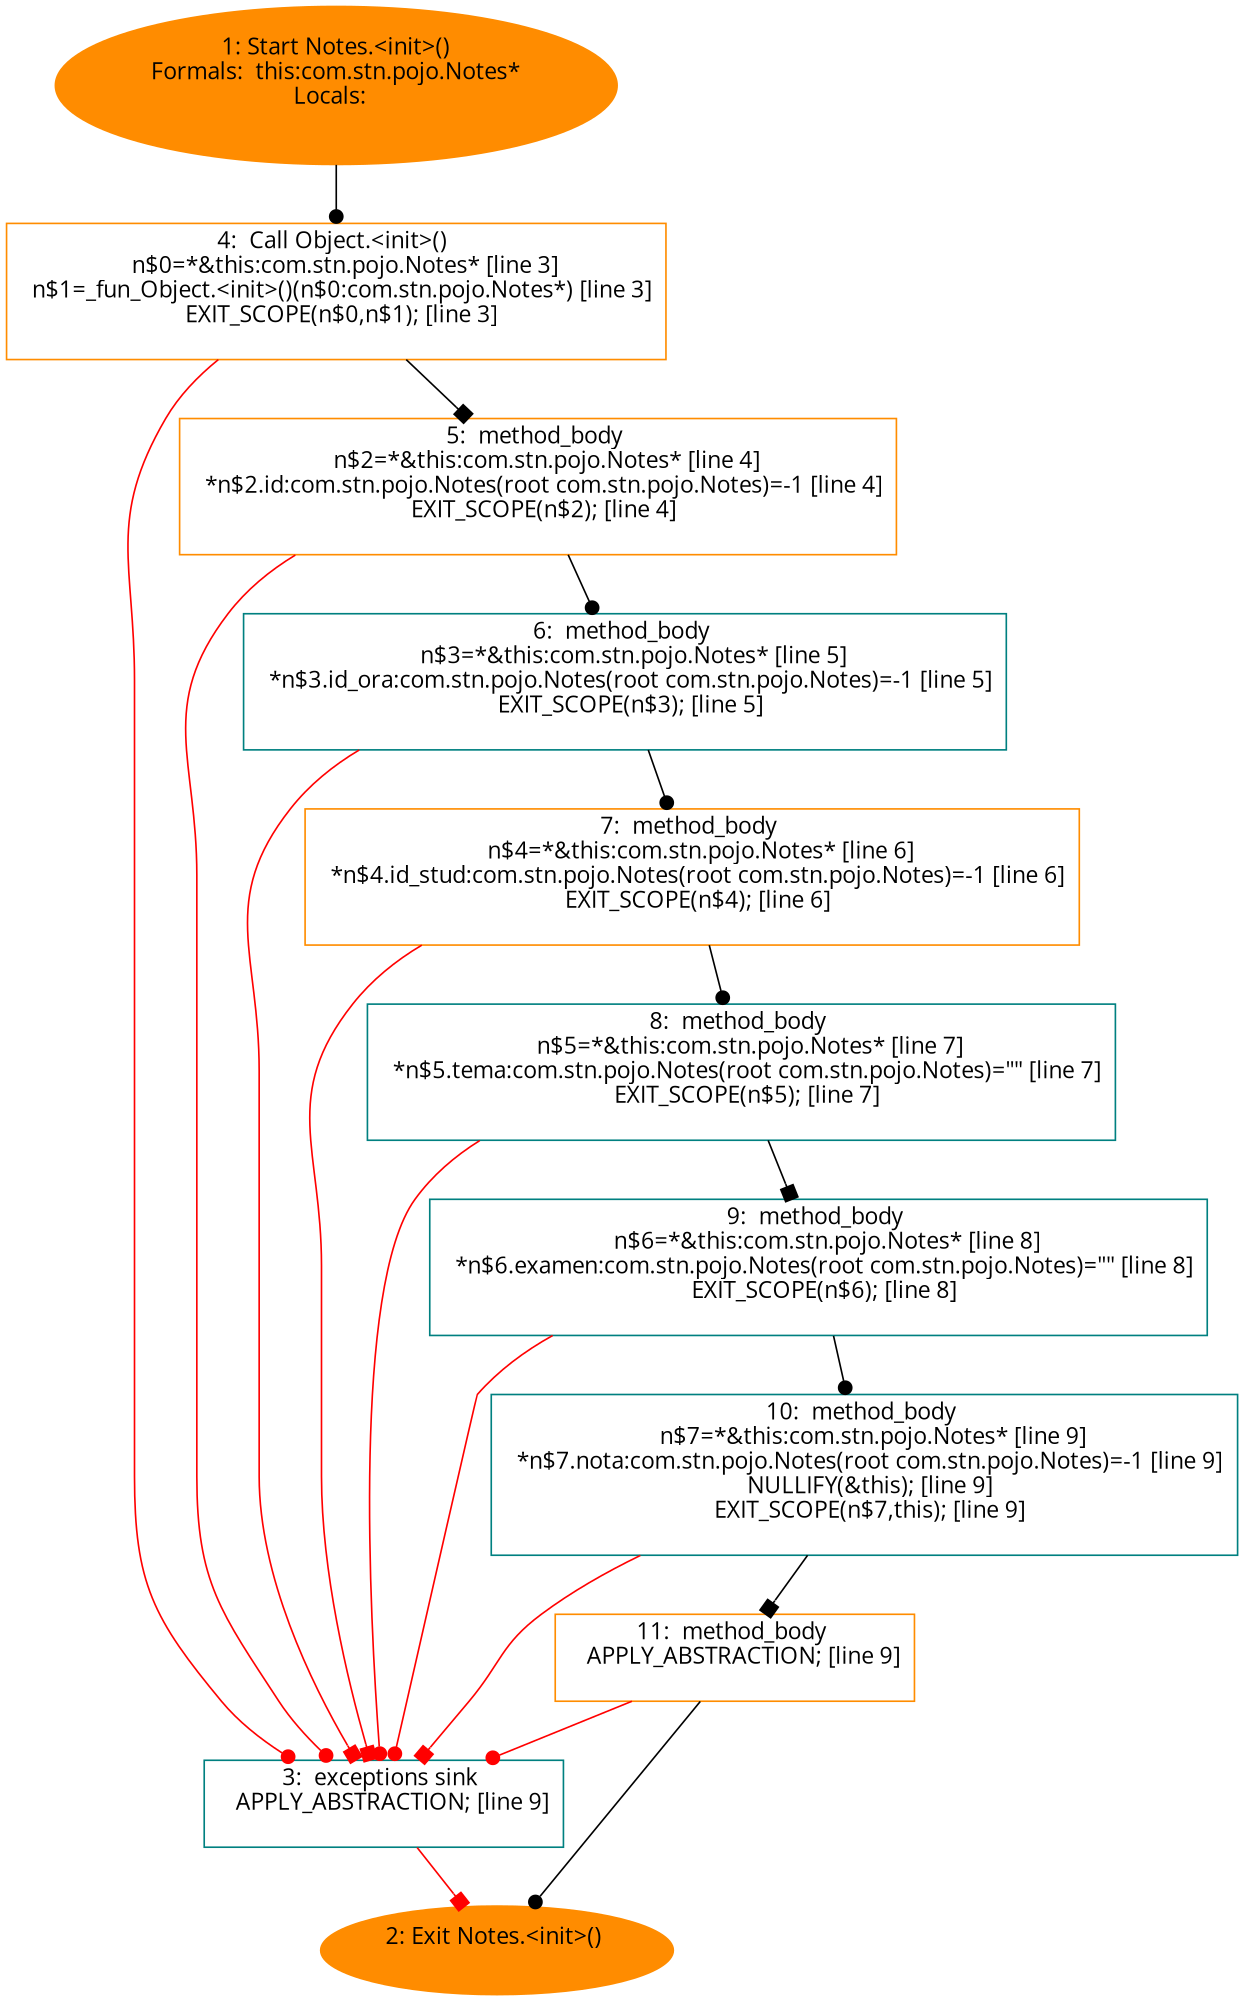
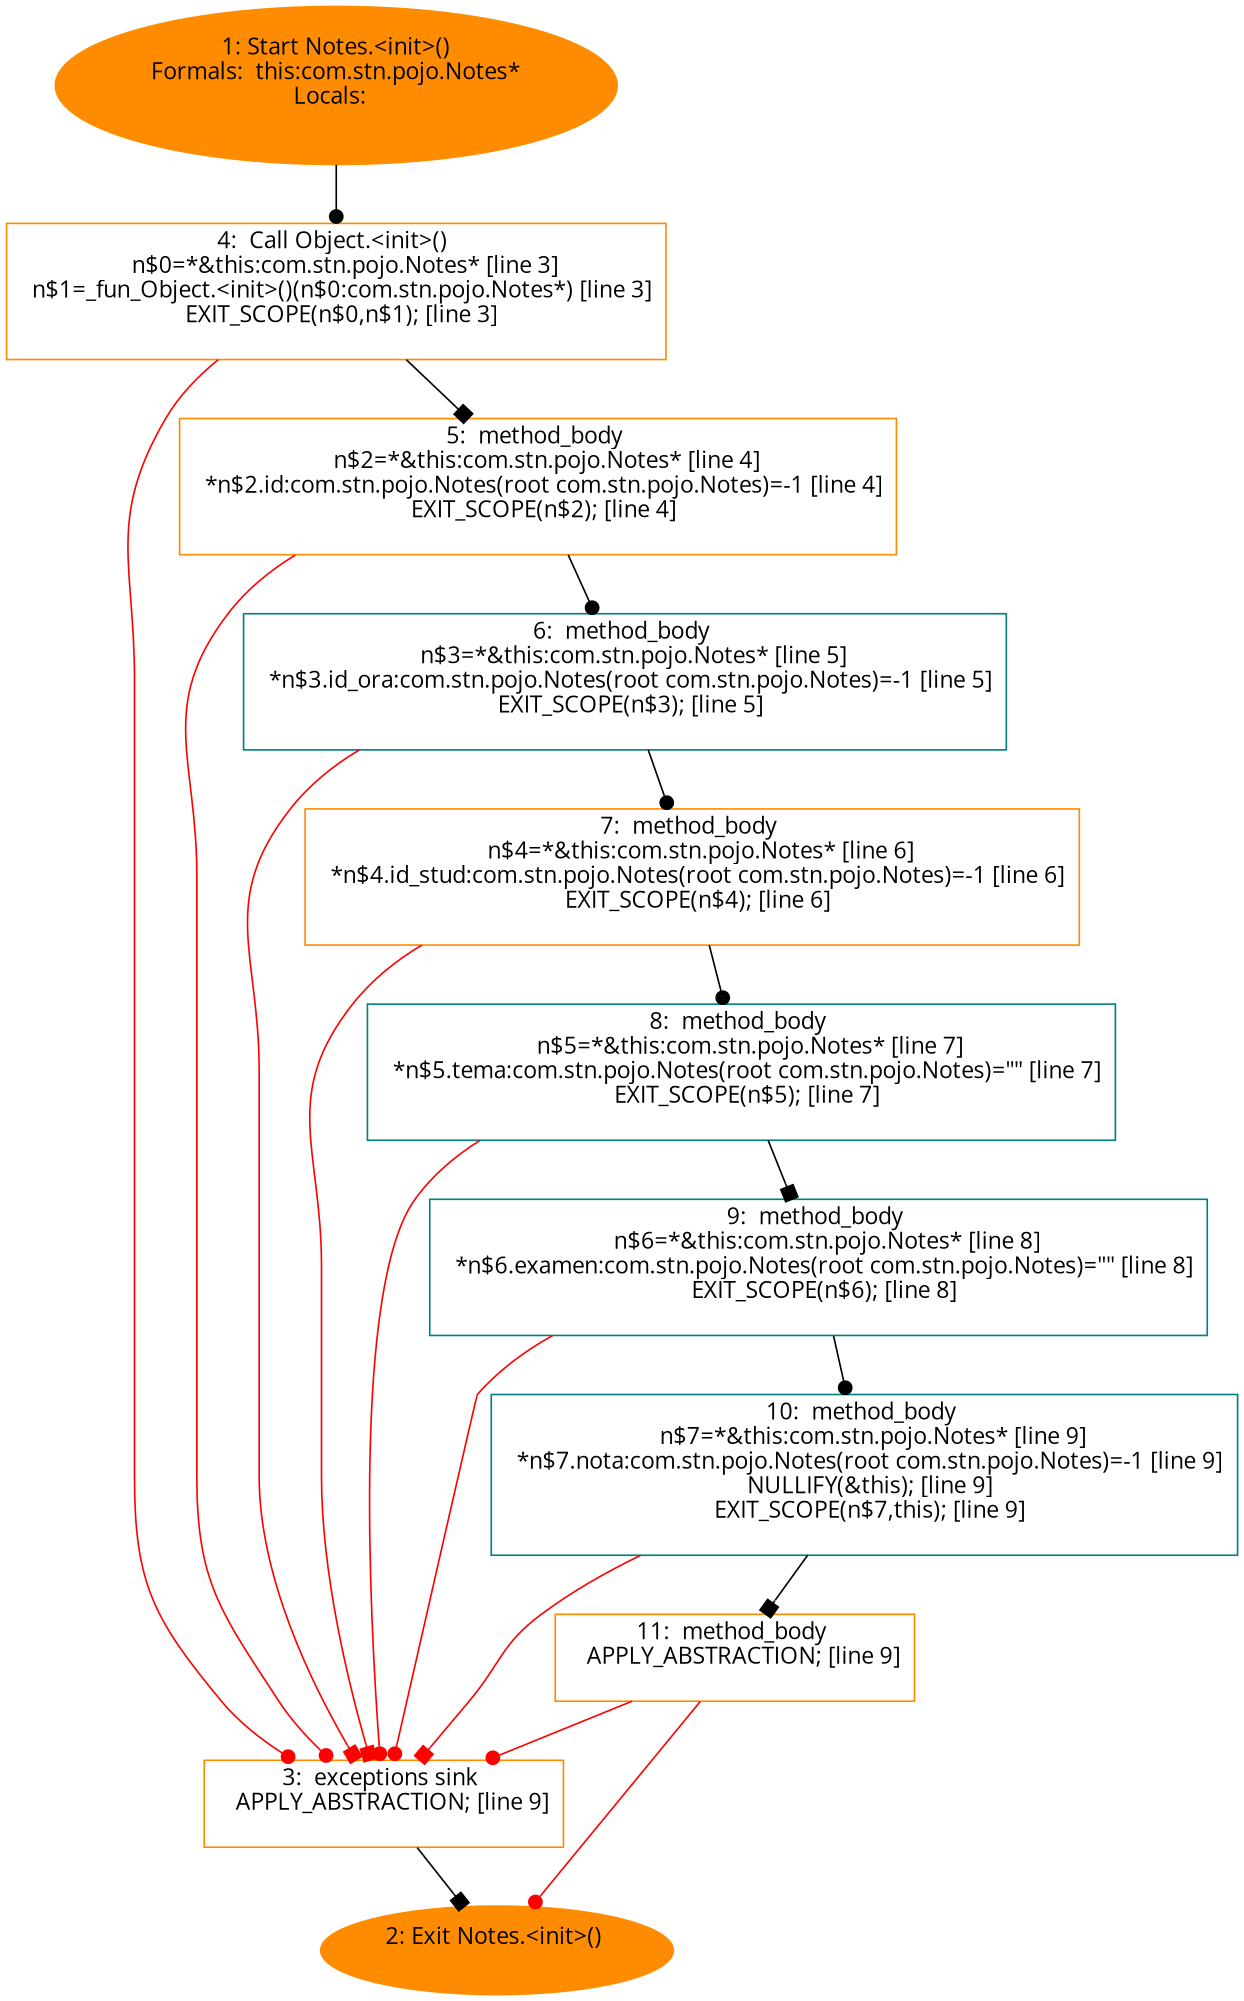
(620, 1799) -> (620, 1799)
(384, 1804) -> (384, 1804)
(435, 1871) -> (435, 1871)
